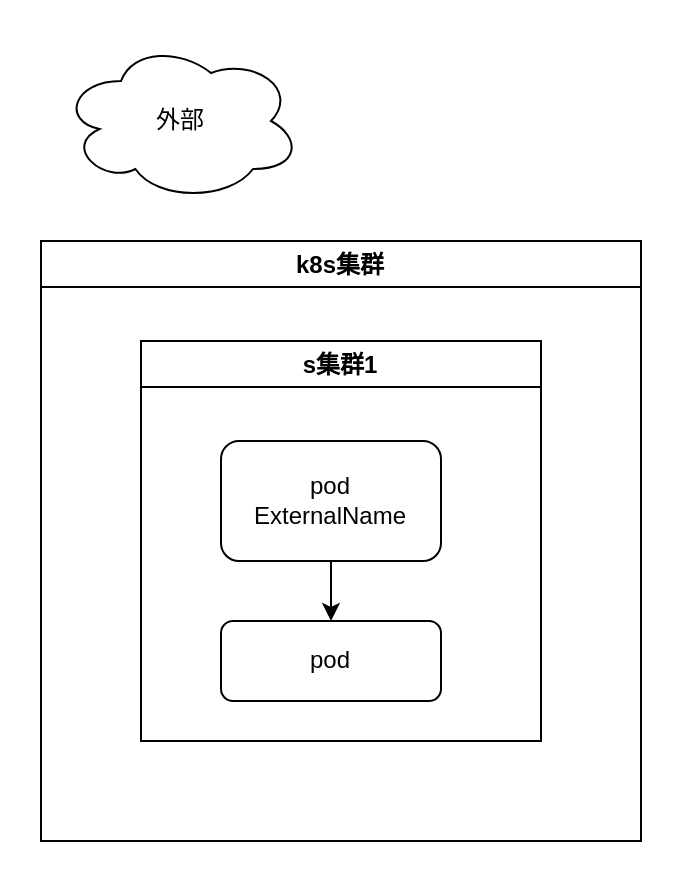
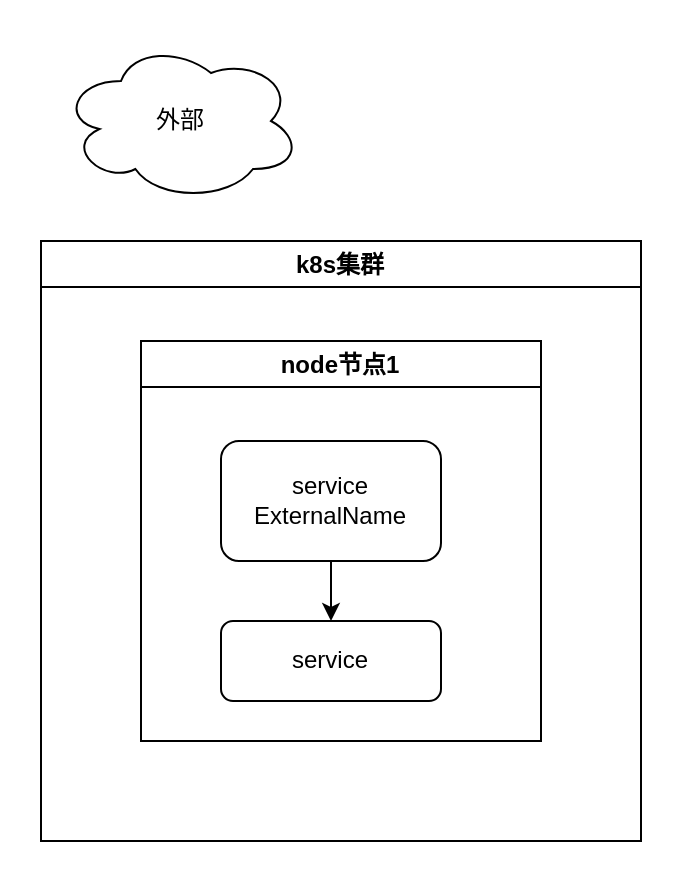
(340, 365) -> (340, 365)
(331, 501) -> (331, 501)
(331, 661) -> (331, 661)
